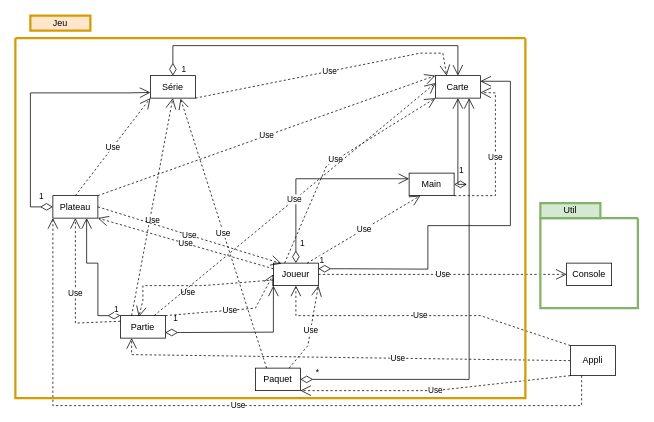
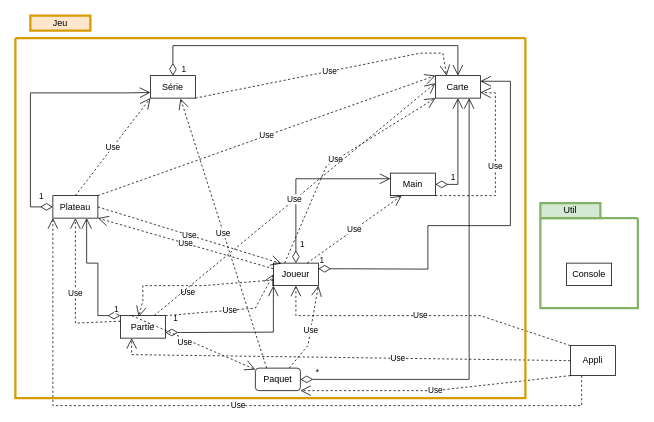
(432, 184) -> (413, 184)
(152, 208) -> (192, 342)
(442, 274) -> none
(278, 379) -> (278, 379)
